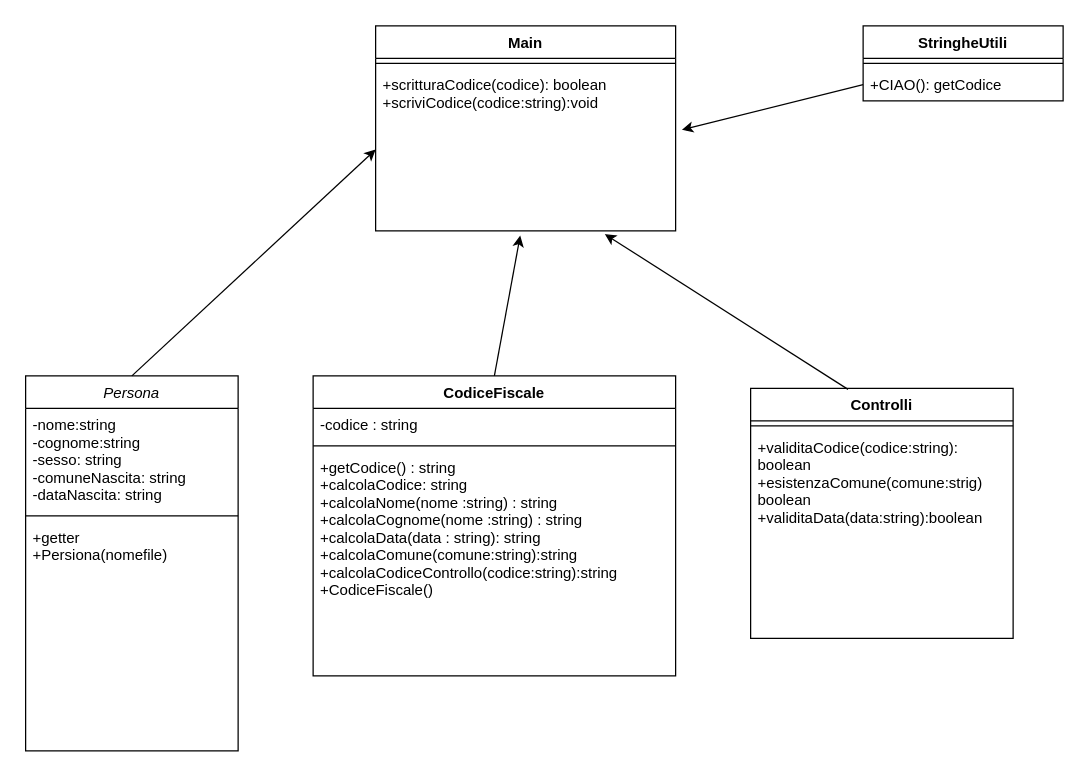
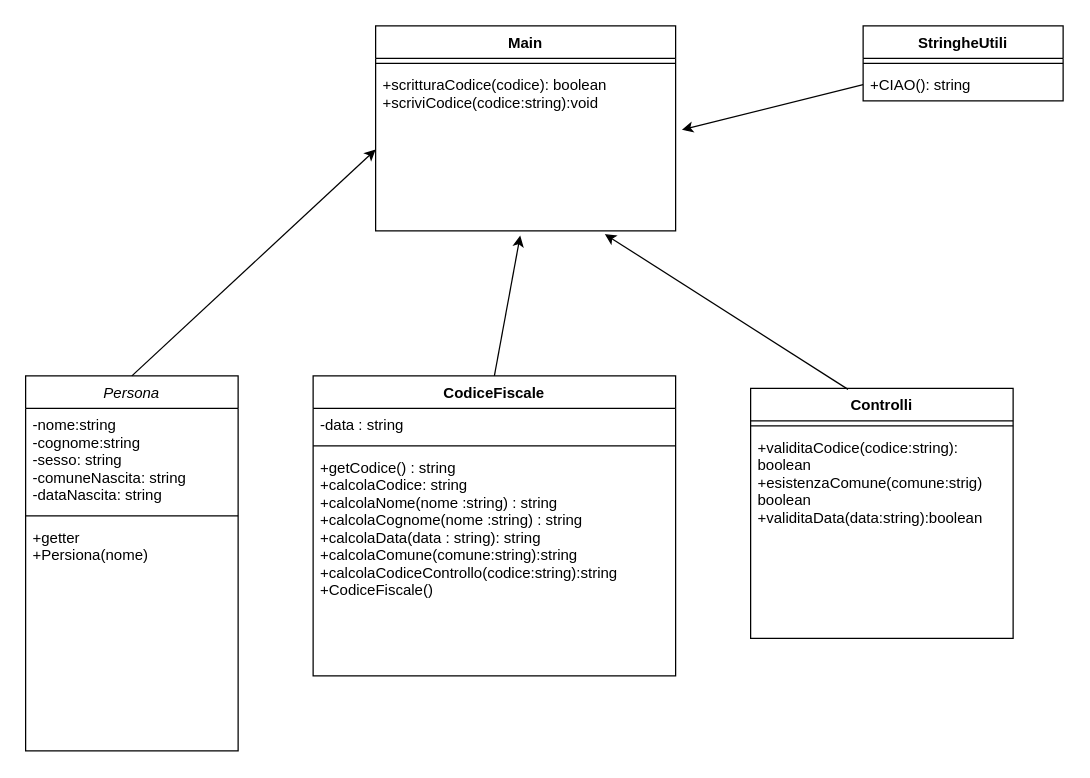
(940, 85) -> (927, 85)
(377, 425) -> (371, 425)
(62, 538) -> (62, 538)
